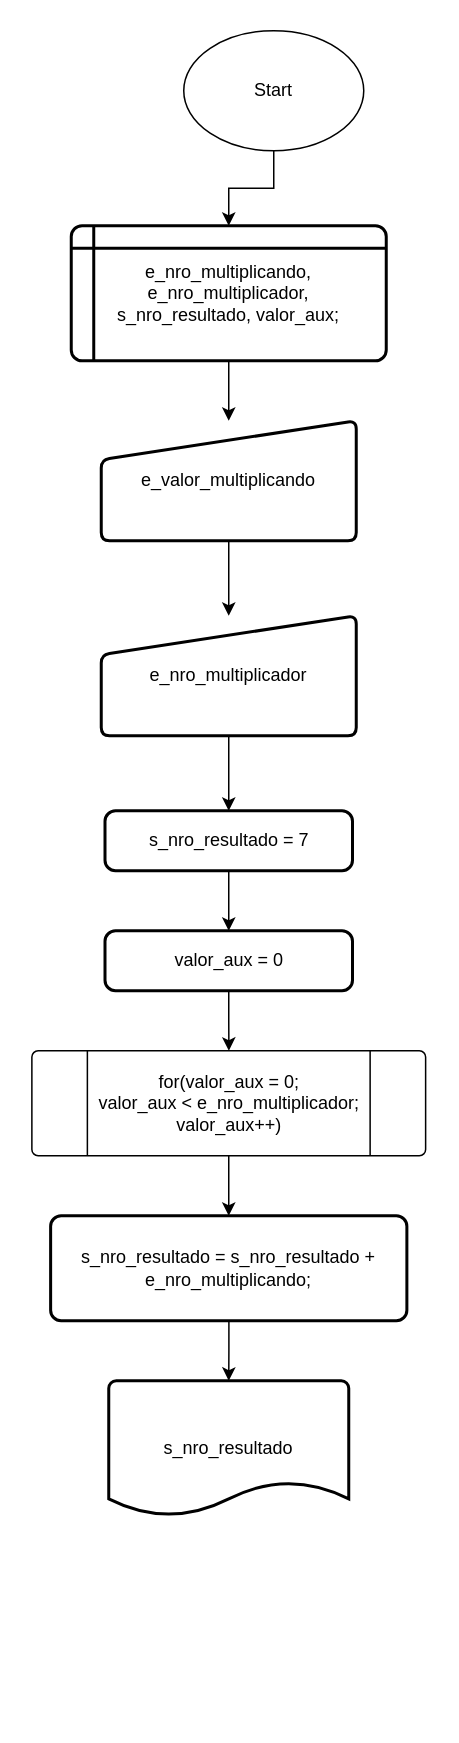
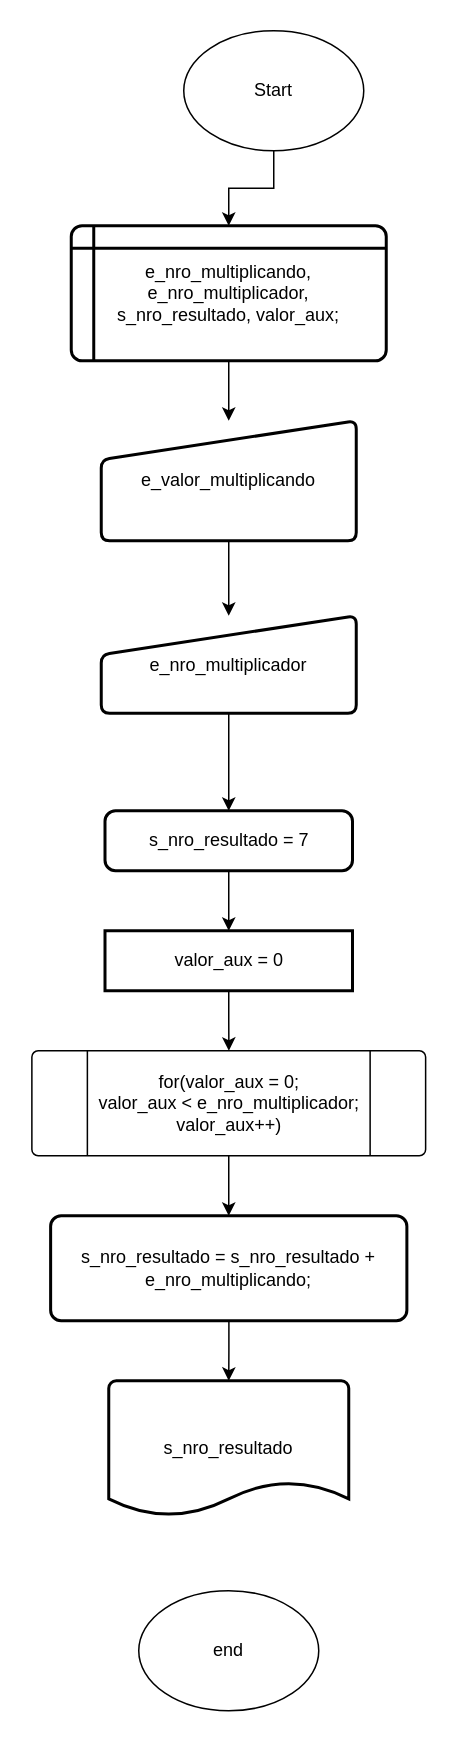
(229, 676) -> (229, 665)
(229, 961) -> (229, 961)
none -> (229, 1651)
